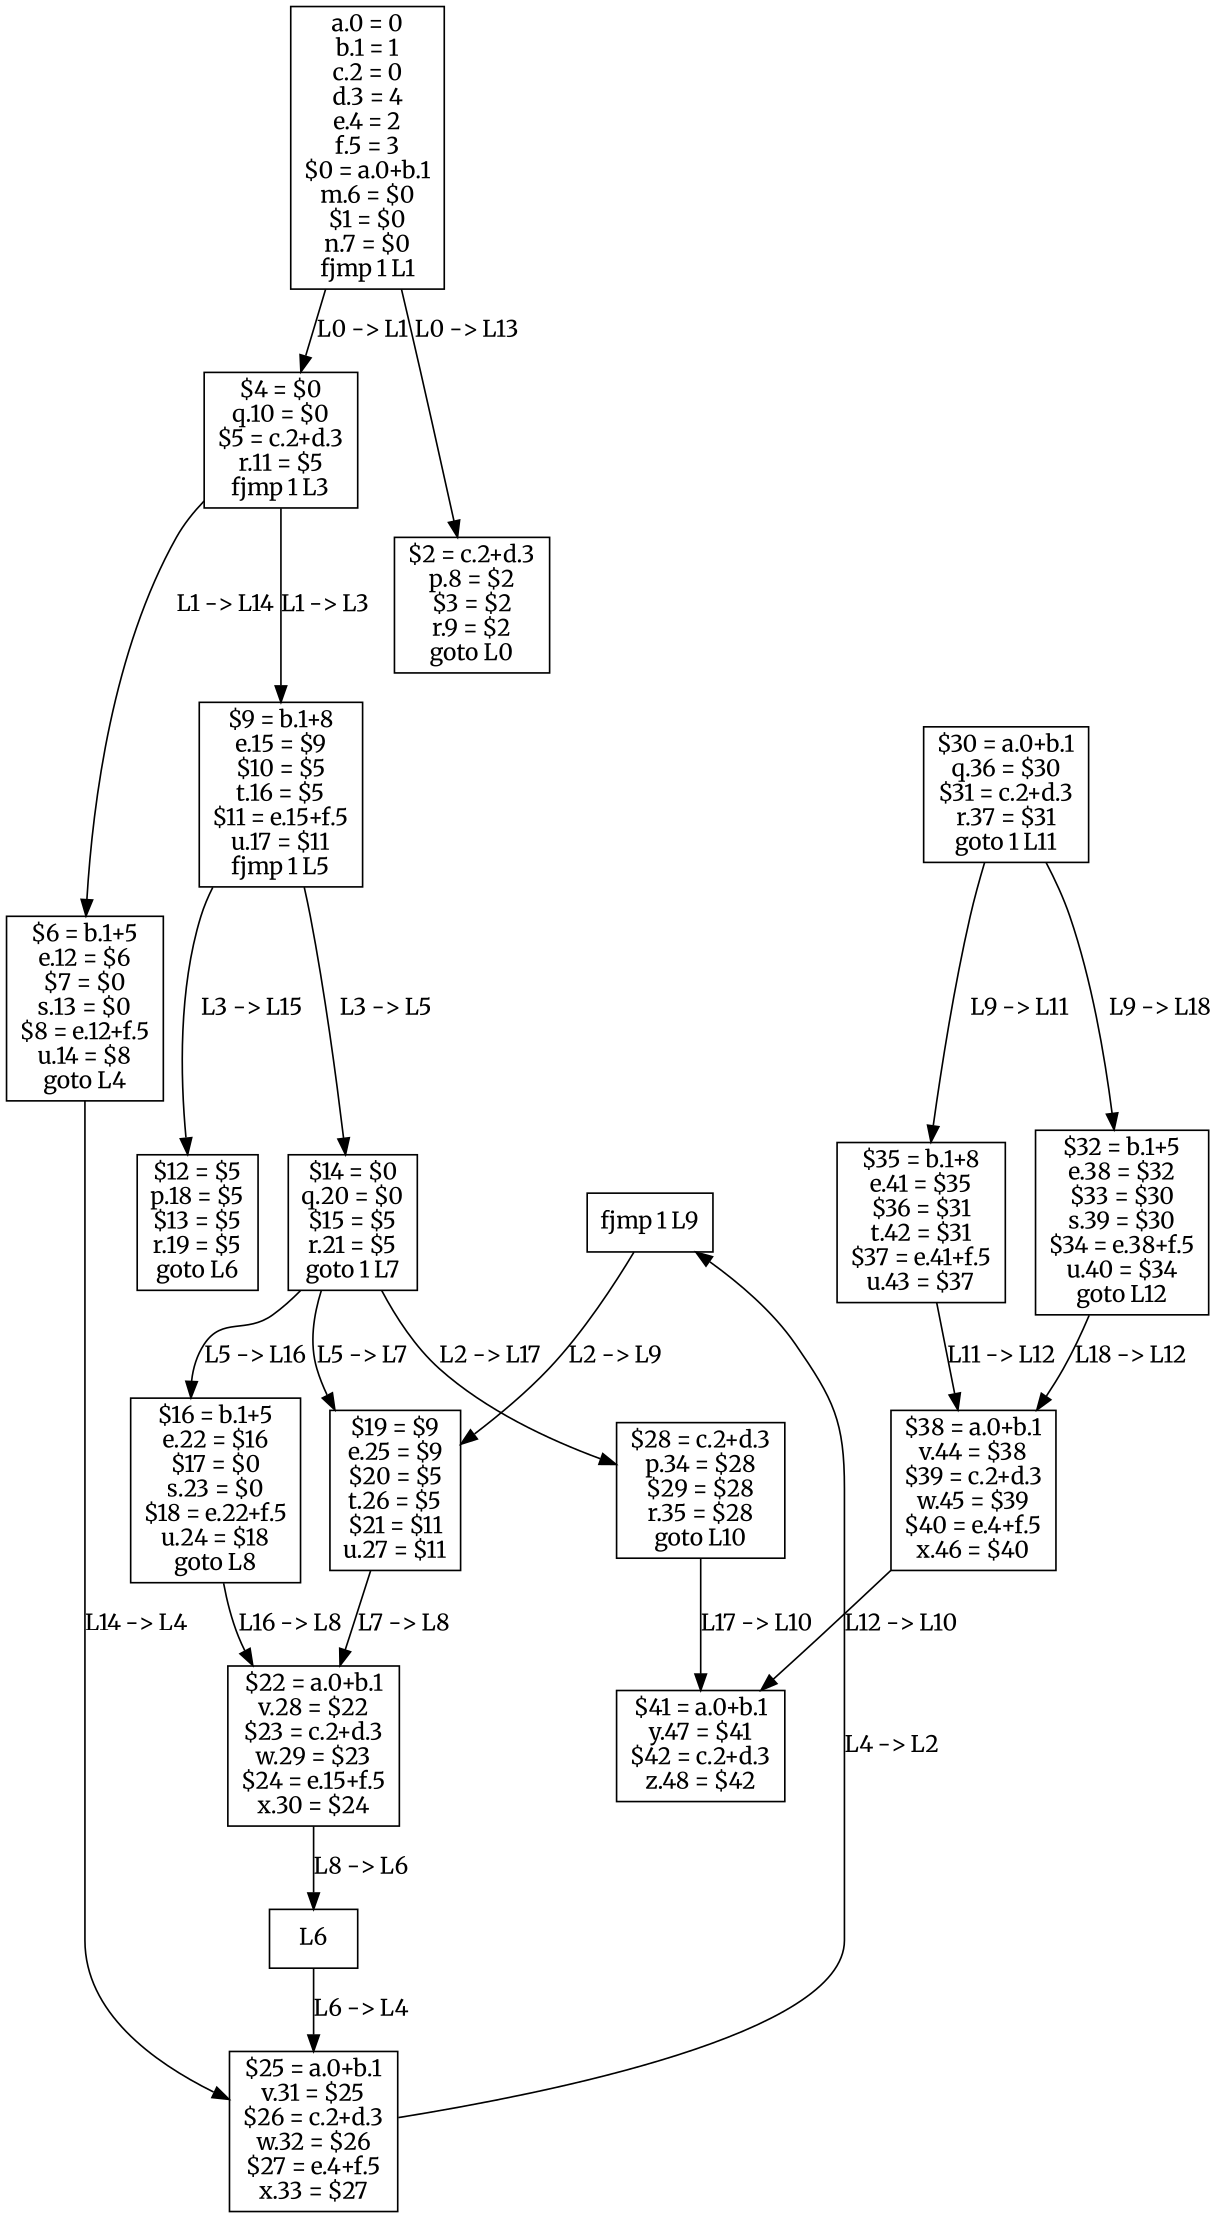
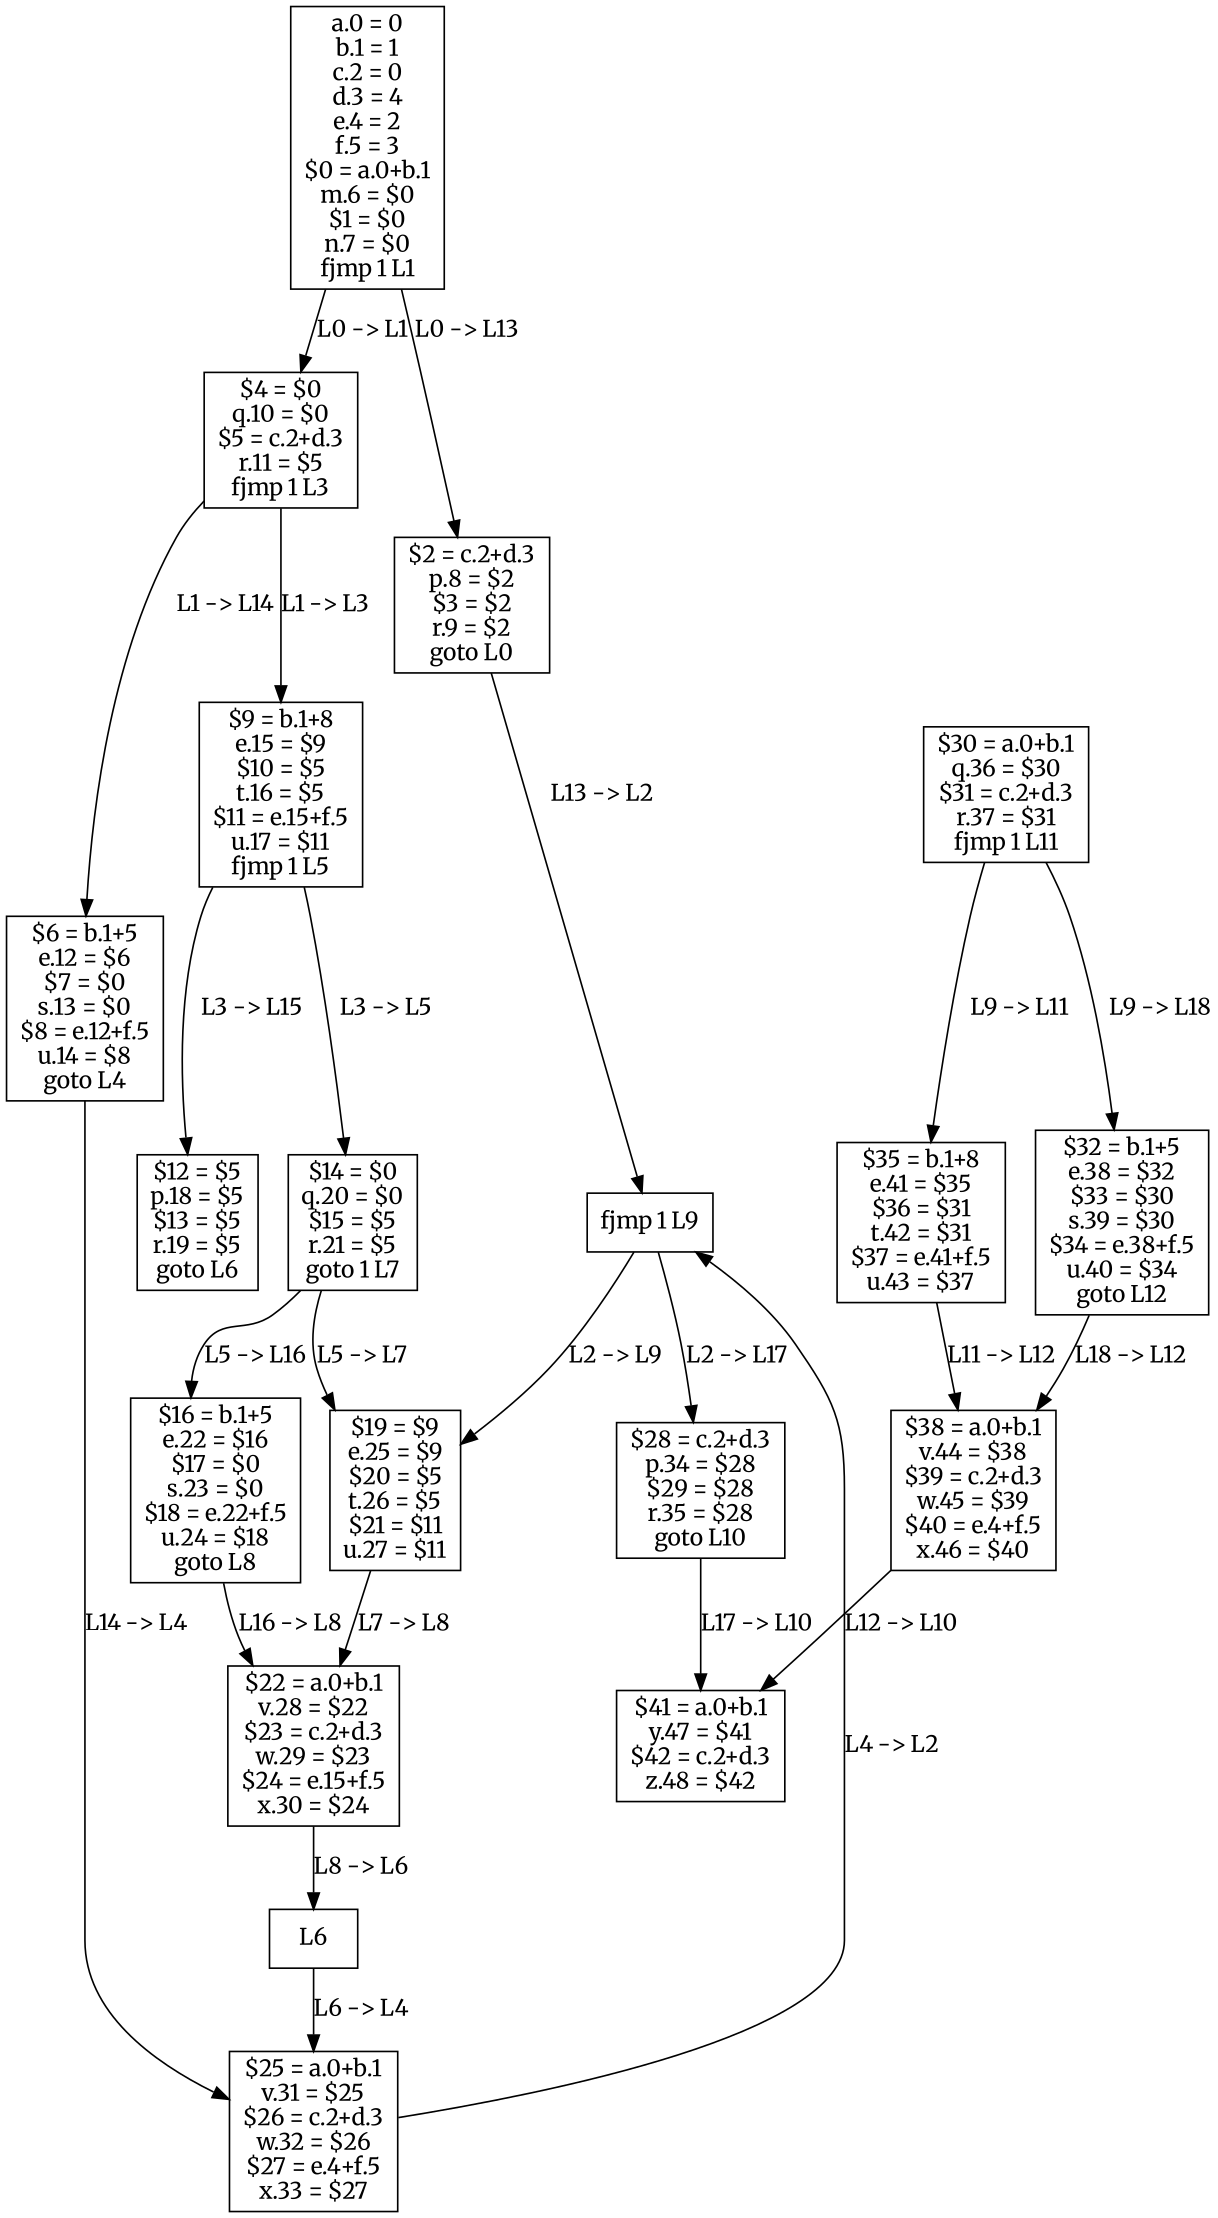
(1006, 795) -> (1006, 795)
none -> (564, 925)
(474, 1396) -> (678, 1328)
